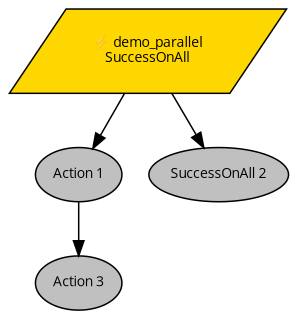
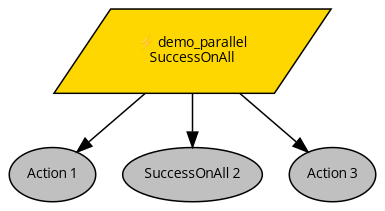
(79, 221) -> (268, 118)
